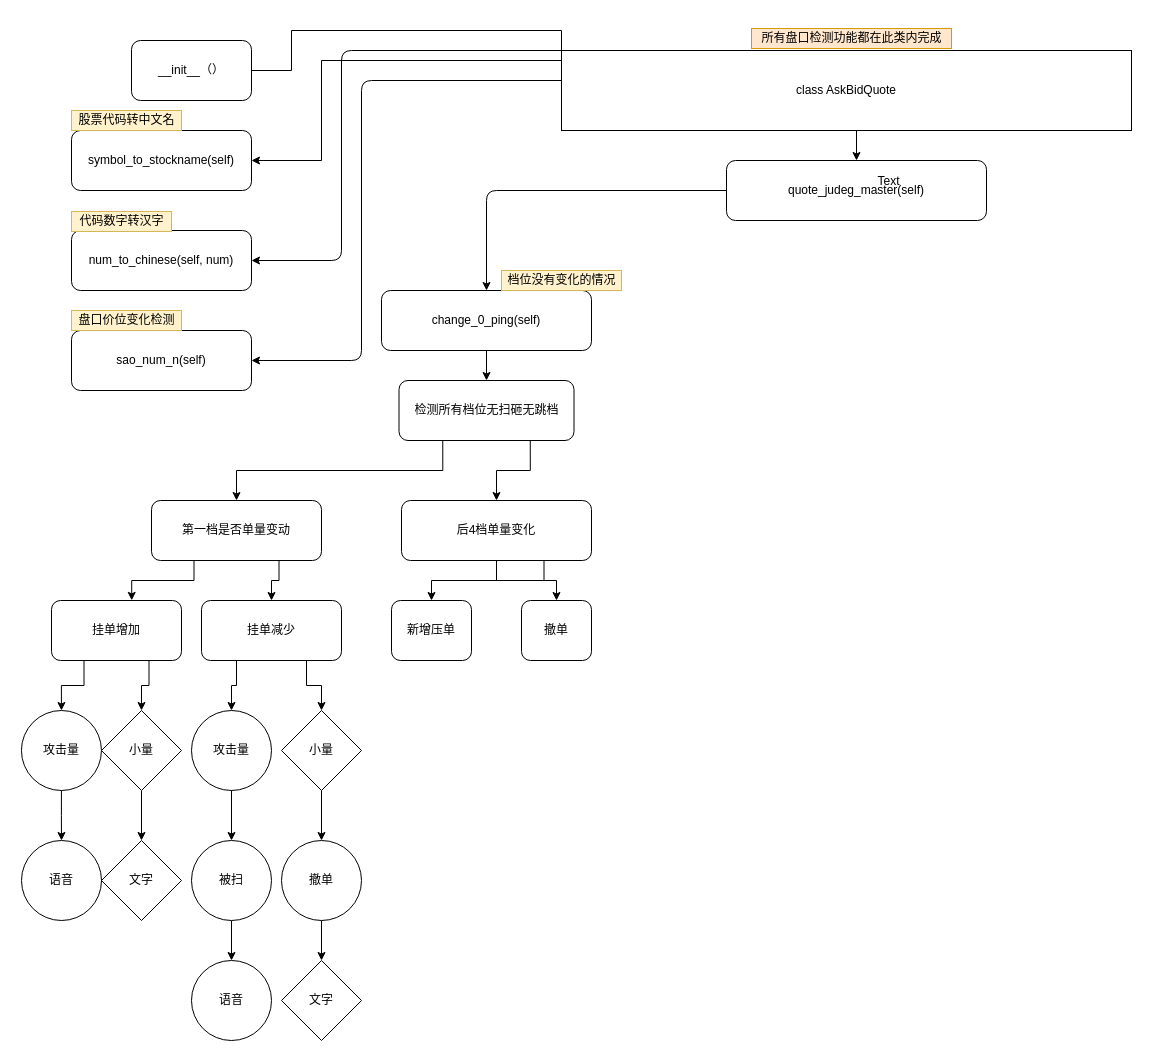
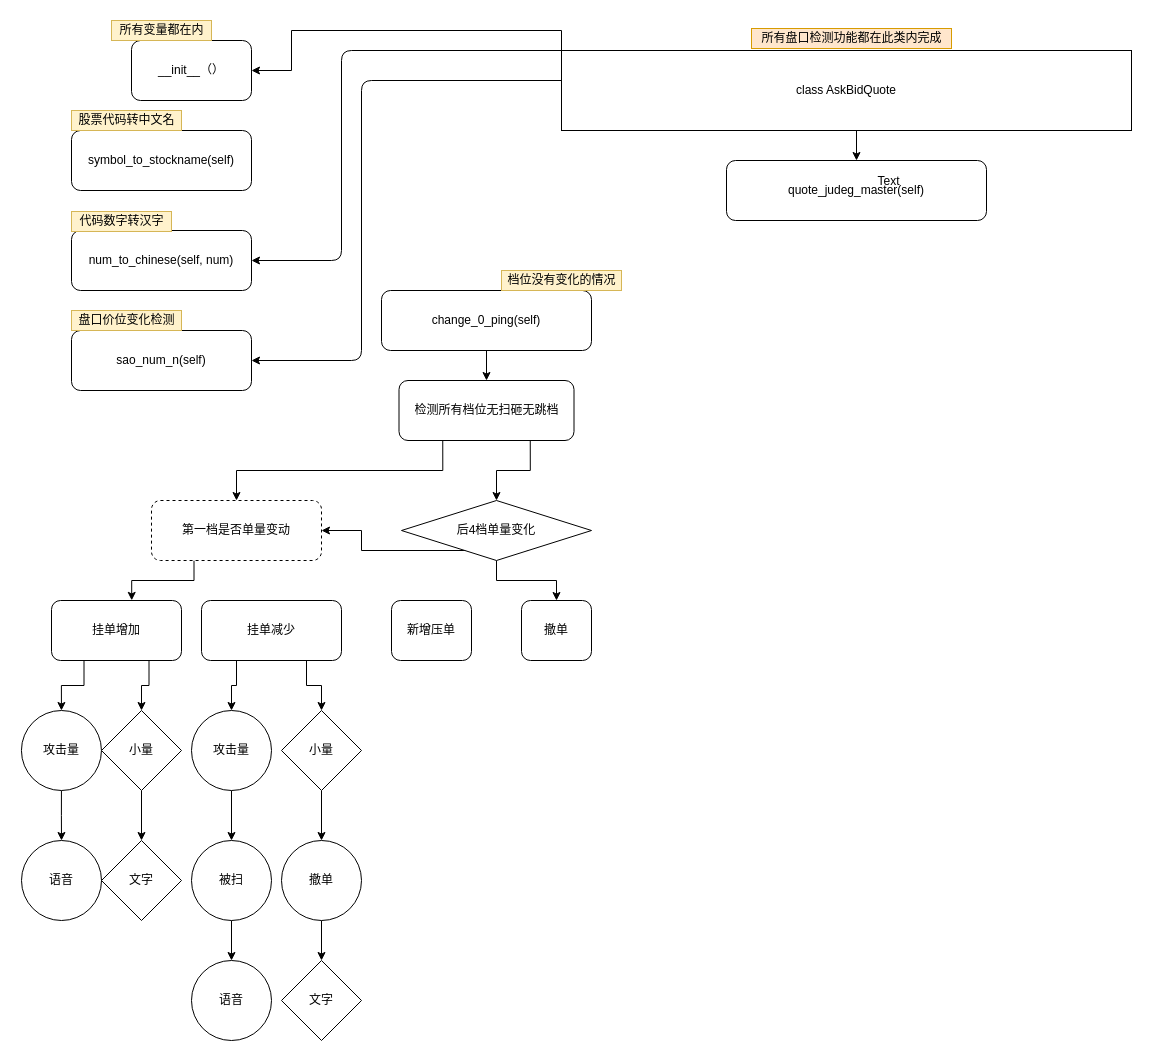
none -> (162, 31)
(362, 61) -> none
(257, 71) -> (259, 71)
(566, 191) -> none
(237, 531) -> (237, 531)
(497, 531) -> (497, 531)
(279, 581) -> none
(457, 581) -> (392, 551)
